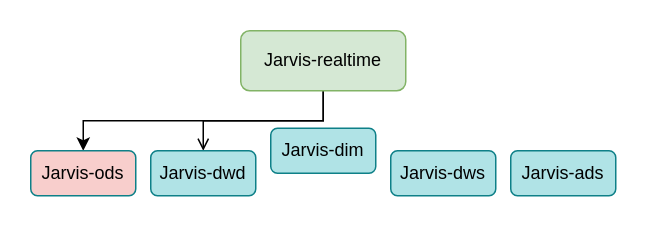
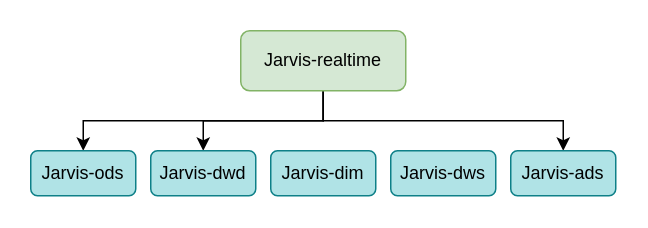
none -> (453, 121)
(203, 141) -> (203, 139)
(323, 151) -> (323, 173)
(83, 173) -> (83, 173)
